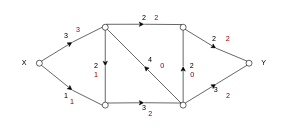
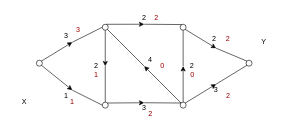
(24, 63) -> (24, 102)
(264, 63) -> (264, 42)
